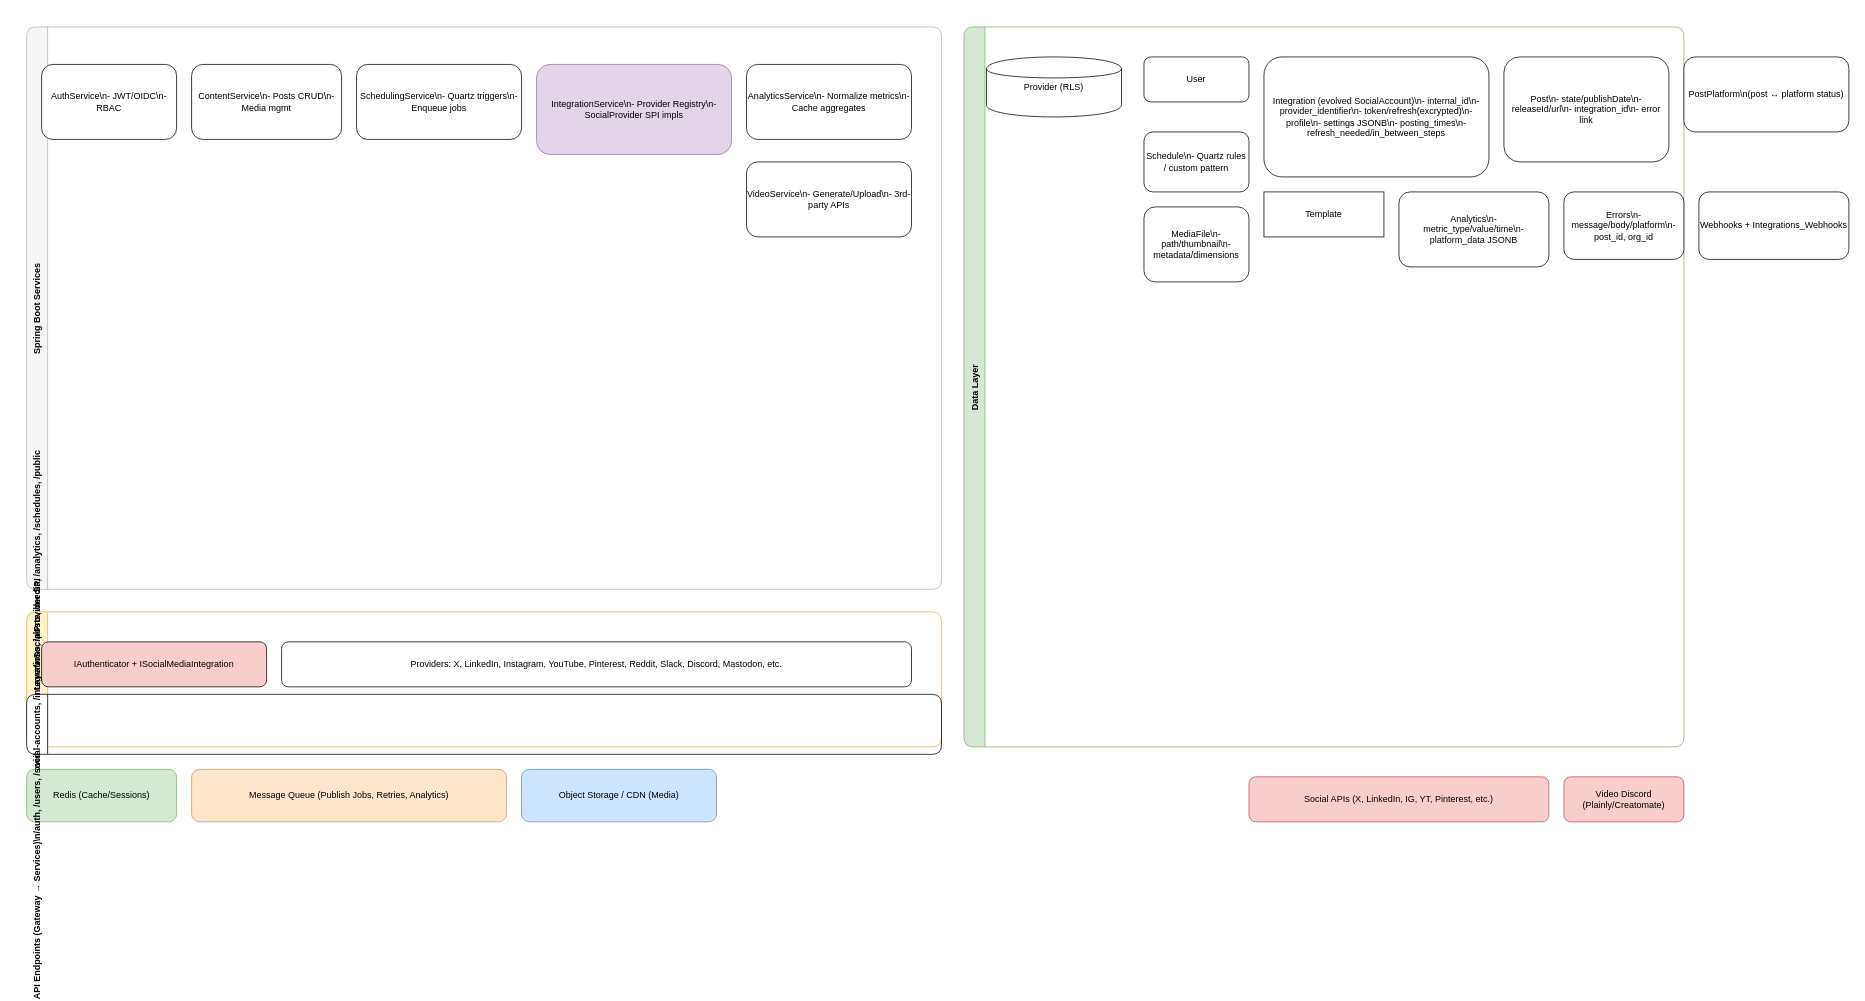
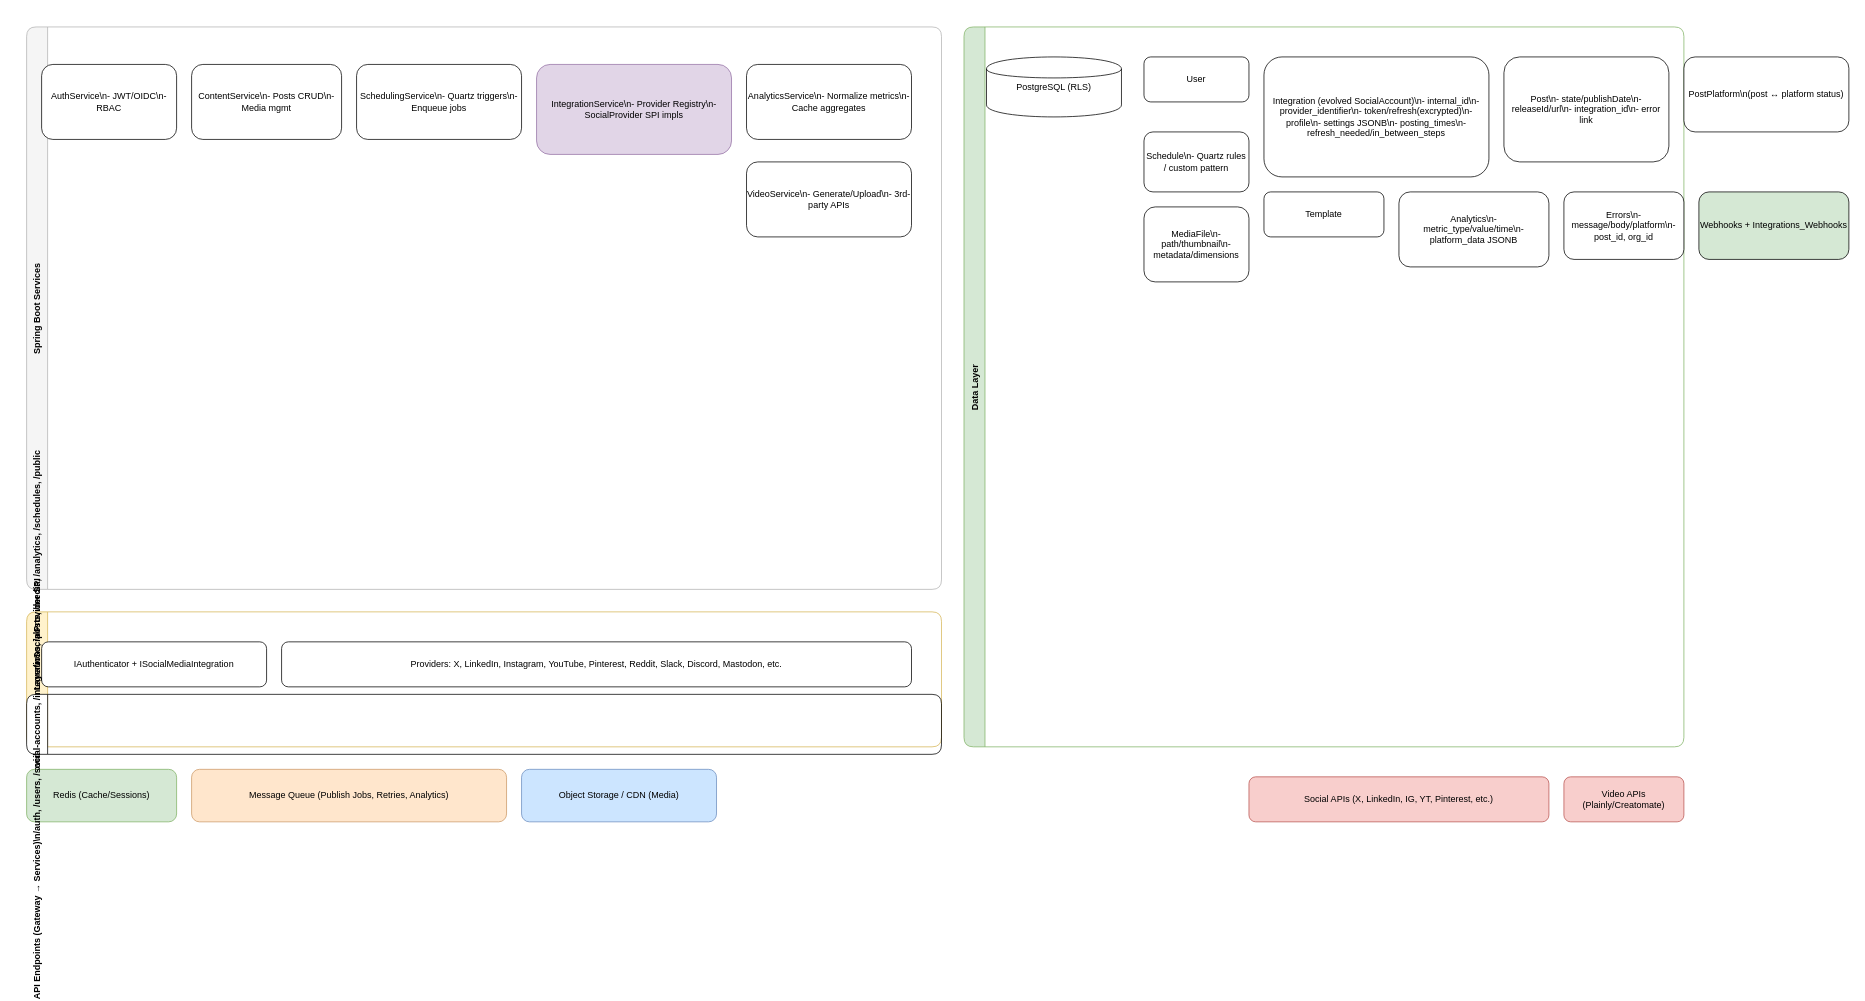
(1054, 87) -> (1054, 87)
(1324, 214) -> (1324, 214)
(1774, 225) -> (1774, 225)
(154, 664) -> (154, 664)
(1624, 799) -> (1624, 799)
